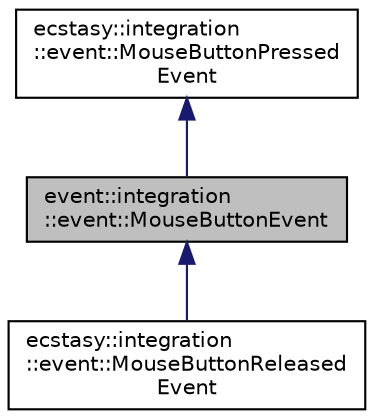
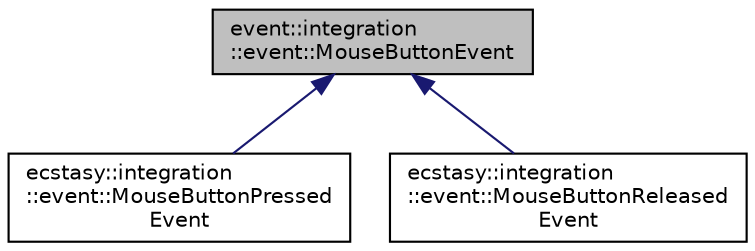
(187, 148) -> (275, 121)
